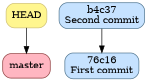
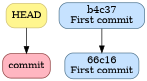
(102, 16) -> (102, 16)
(26, 66) -> (26, 66)
(102, 66) -> (102, 66)
